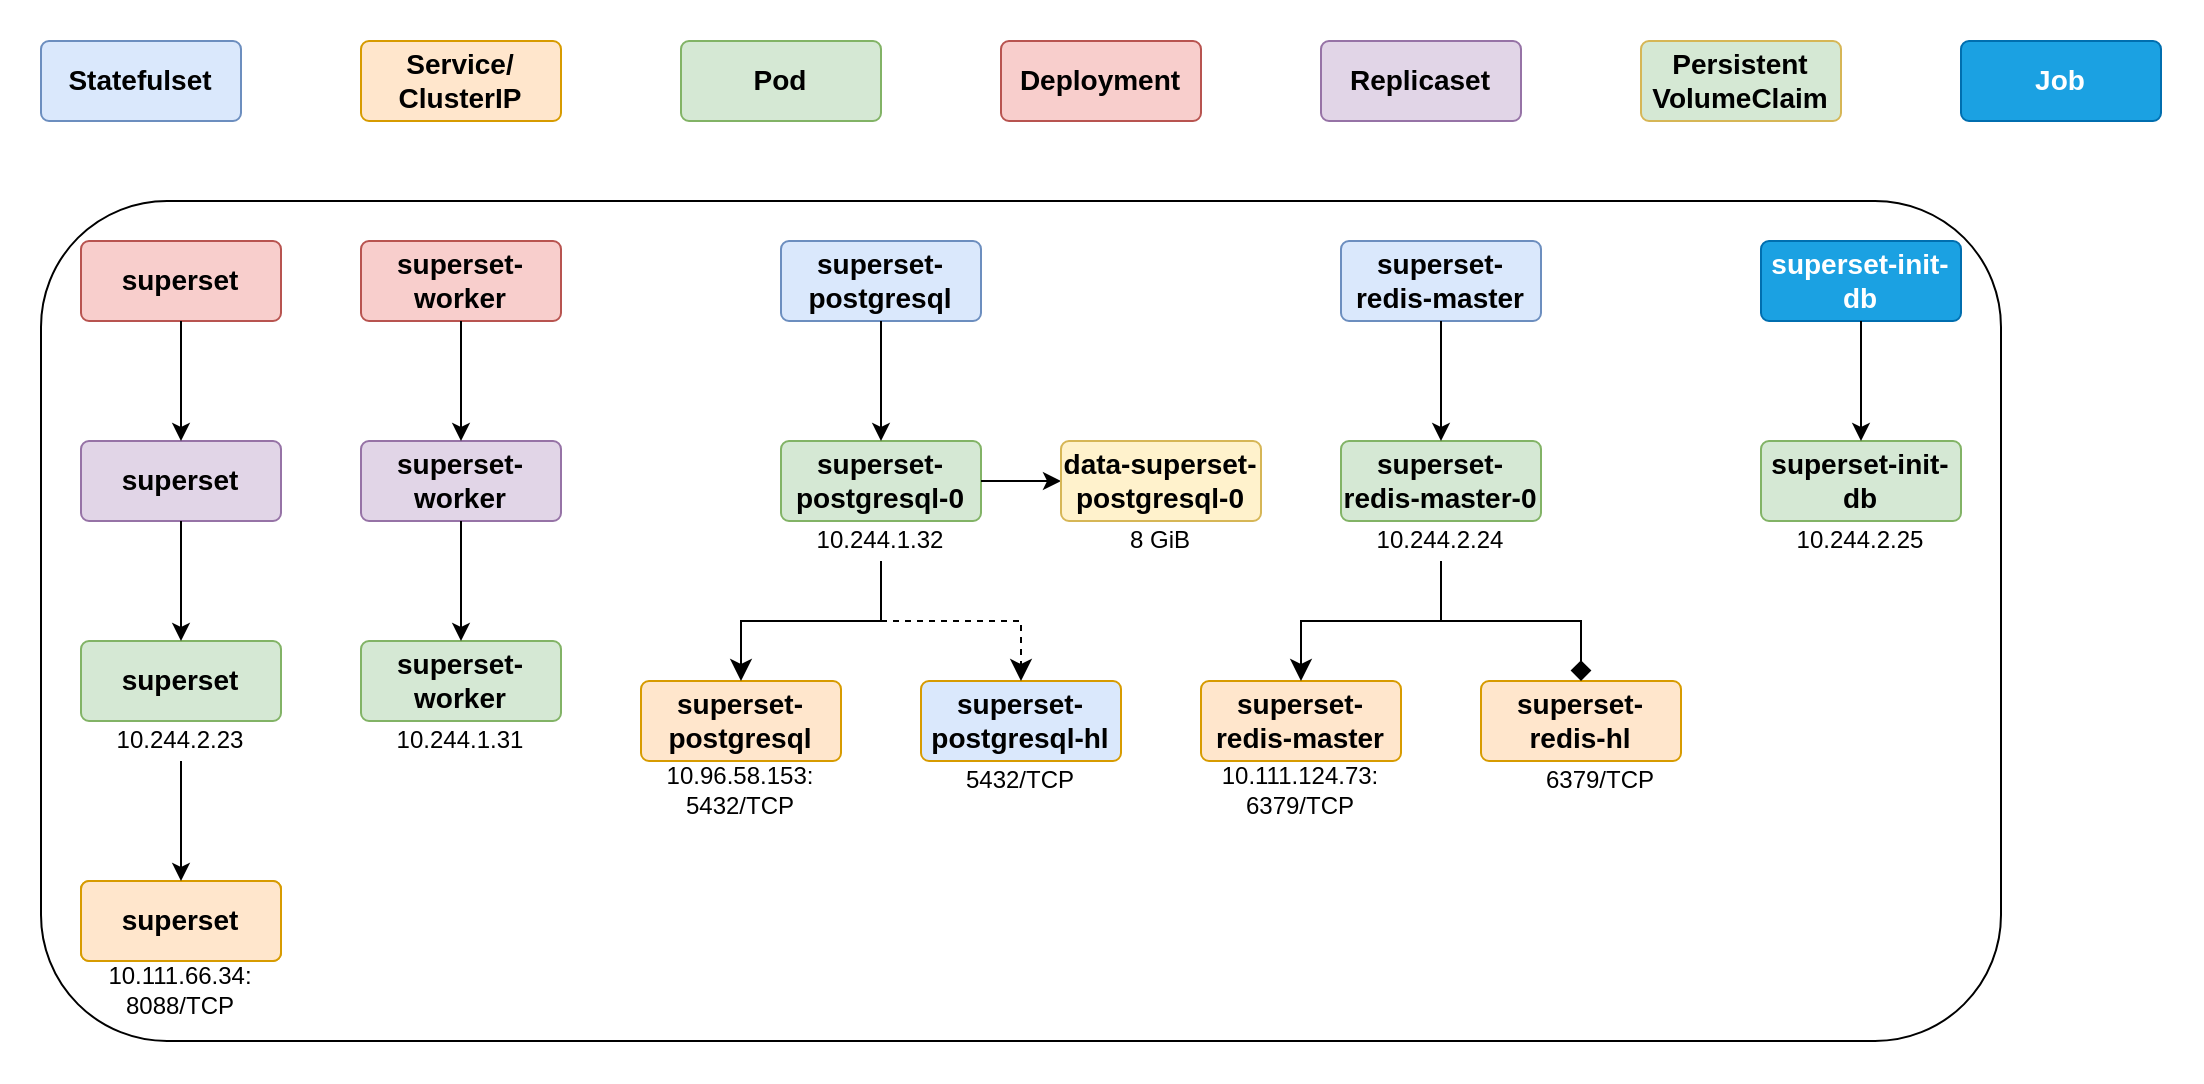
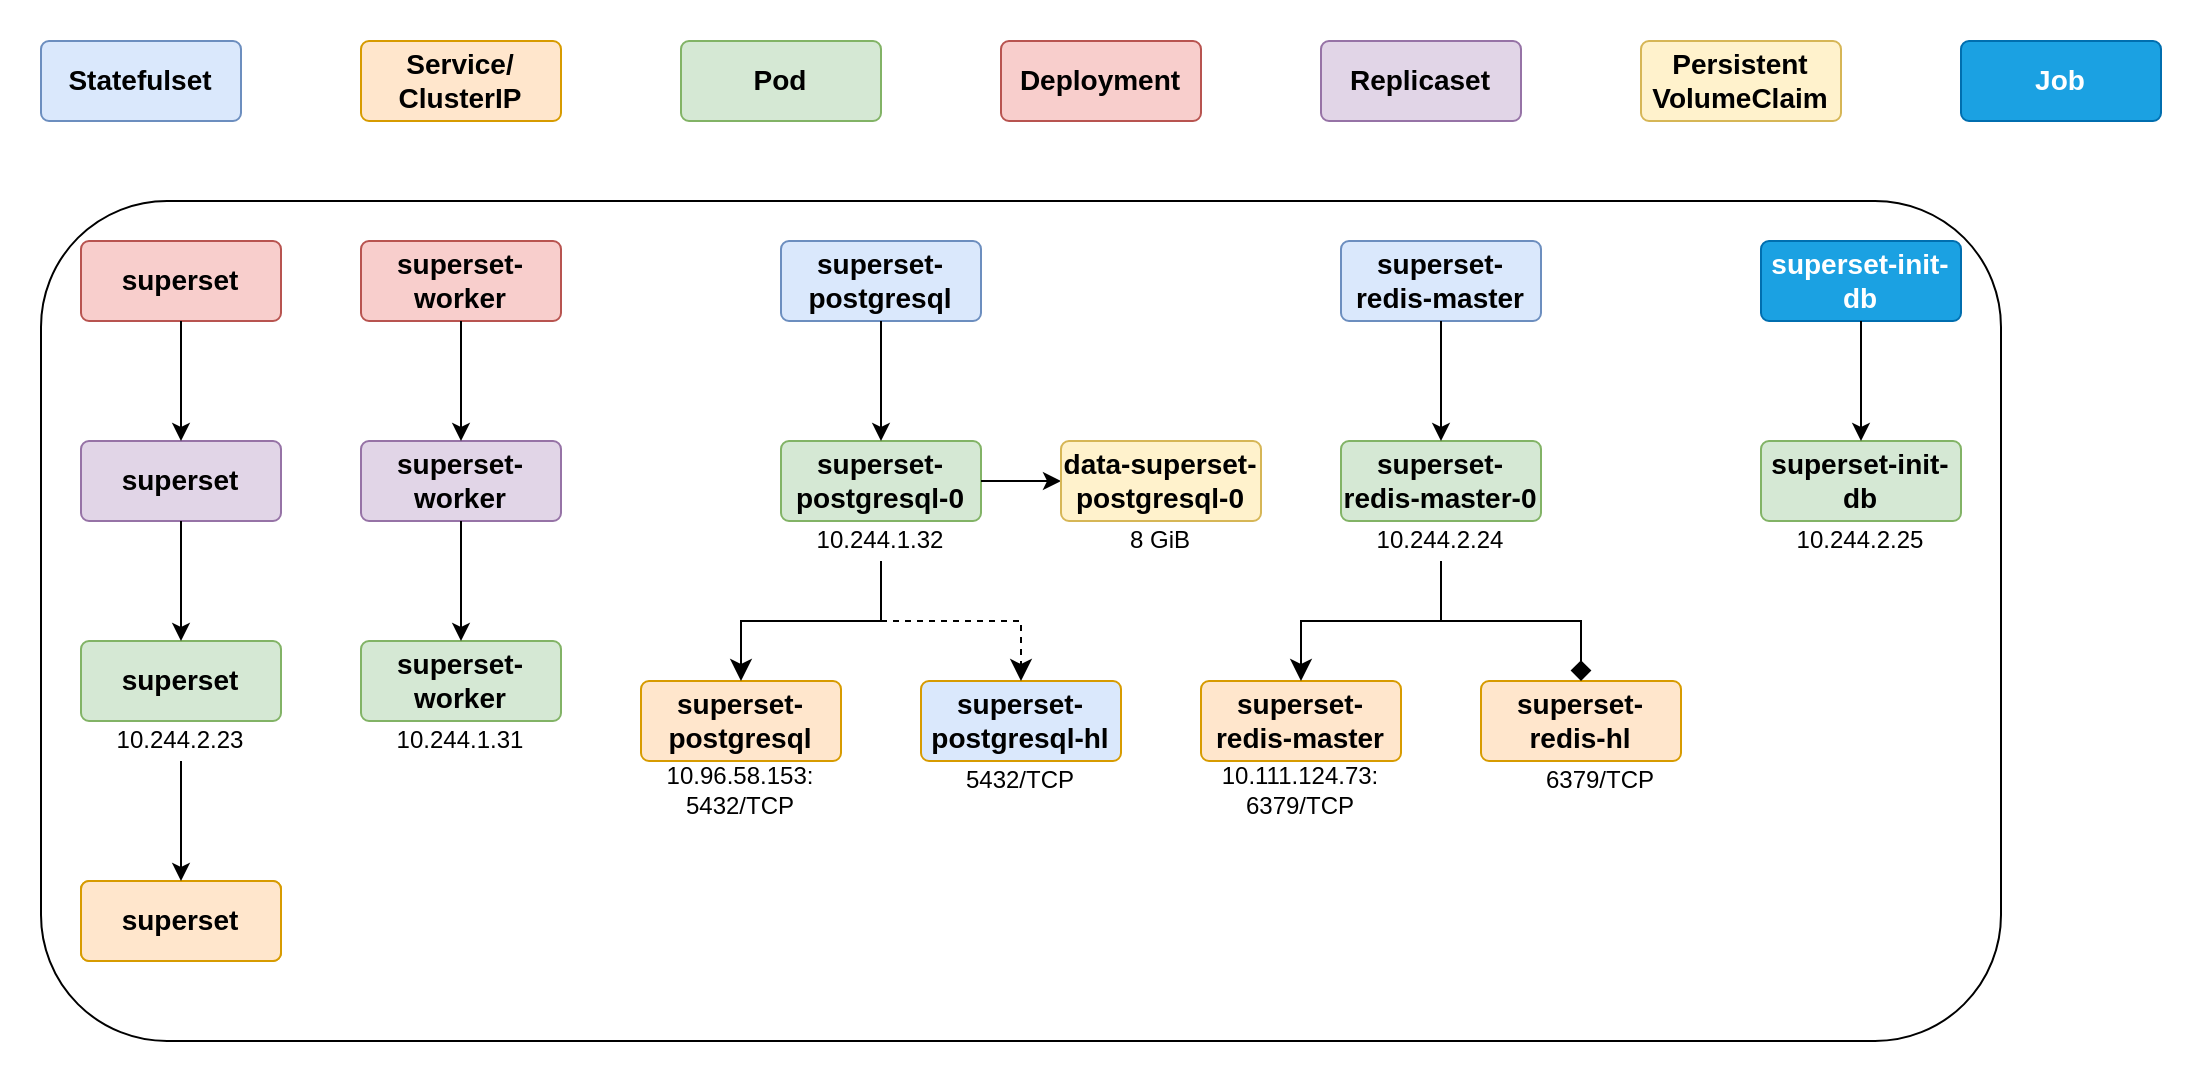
(1741, 81) -> (1741, 81)
(181, 991) -> none
